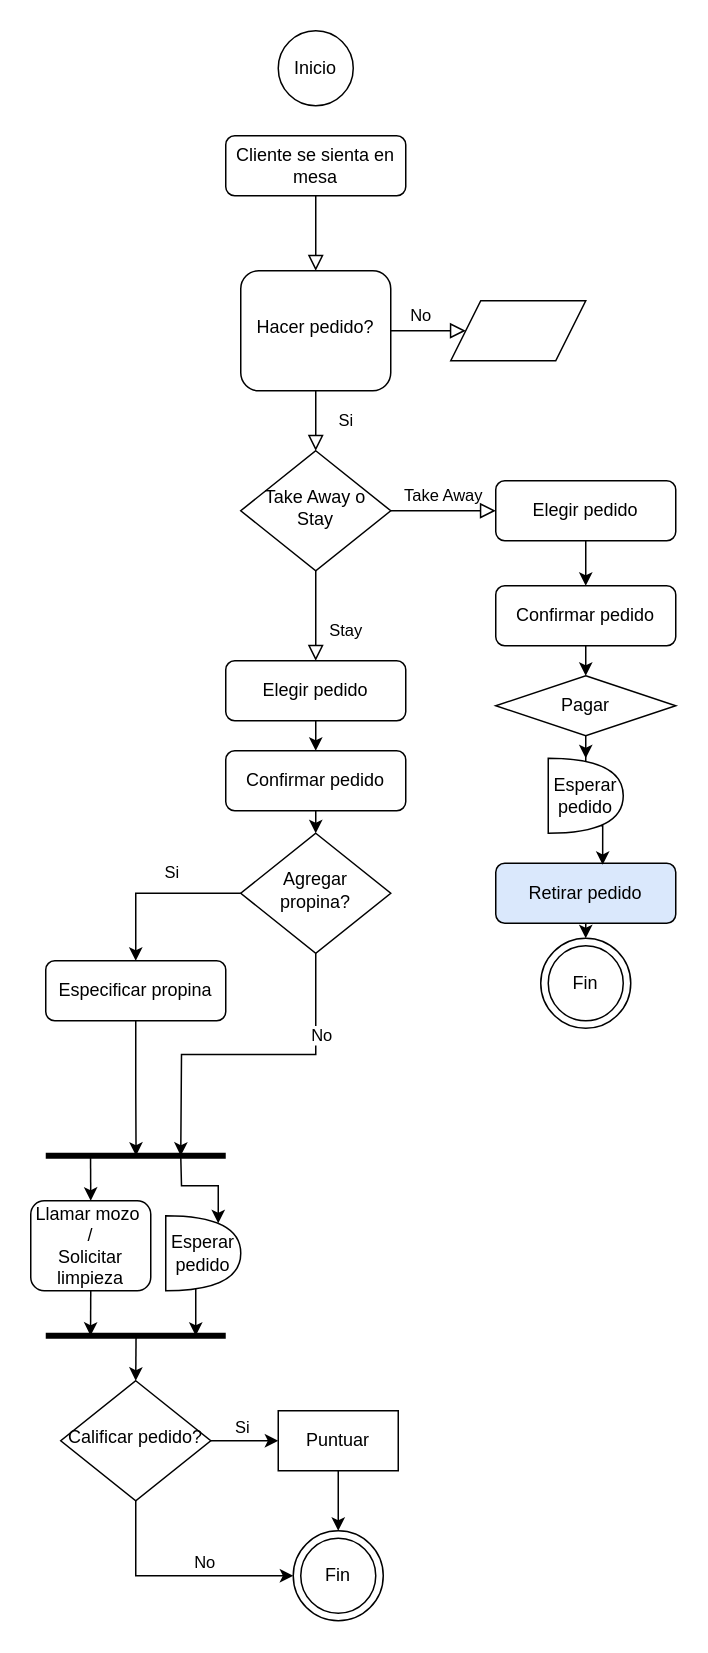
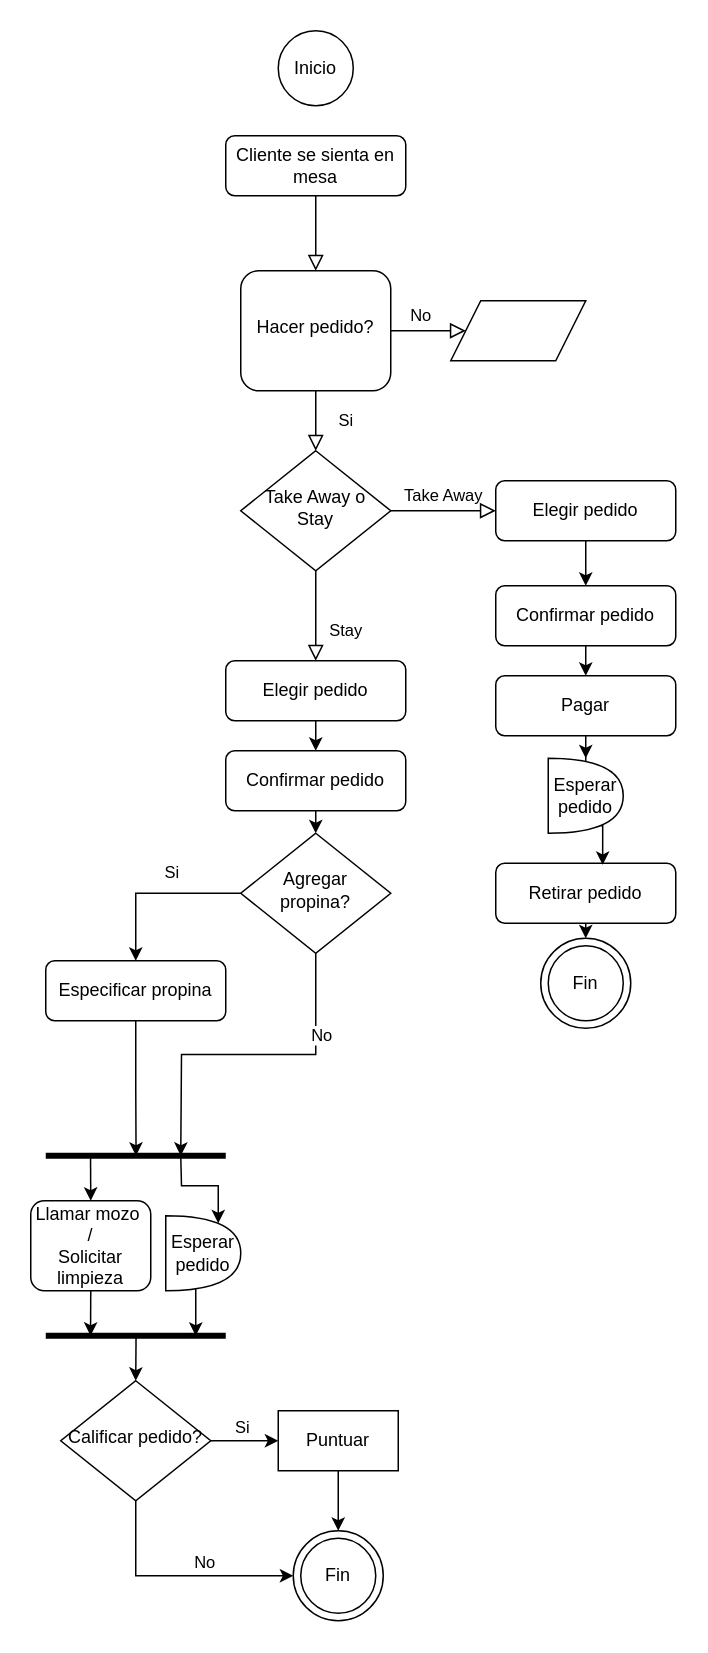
(586, 706) -> (586, 706)
(586, 893) -> (586, 893)
